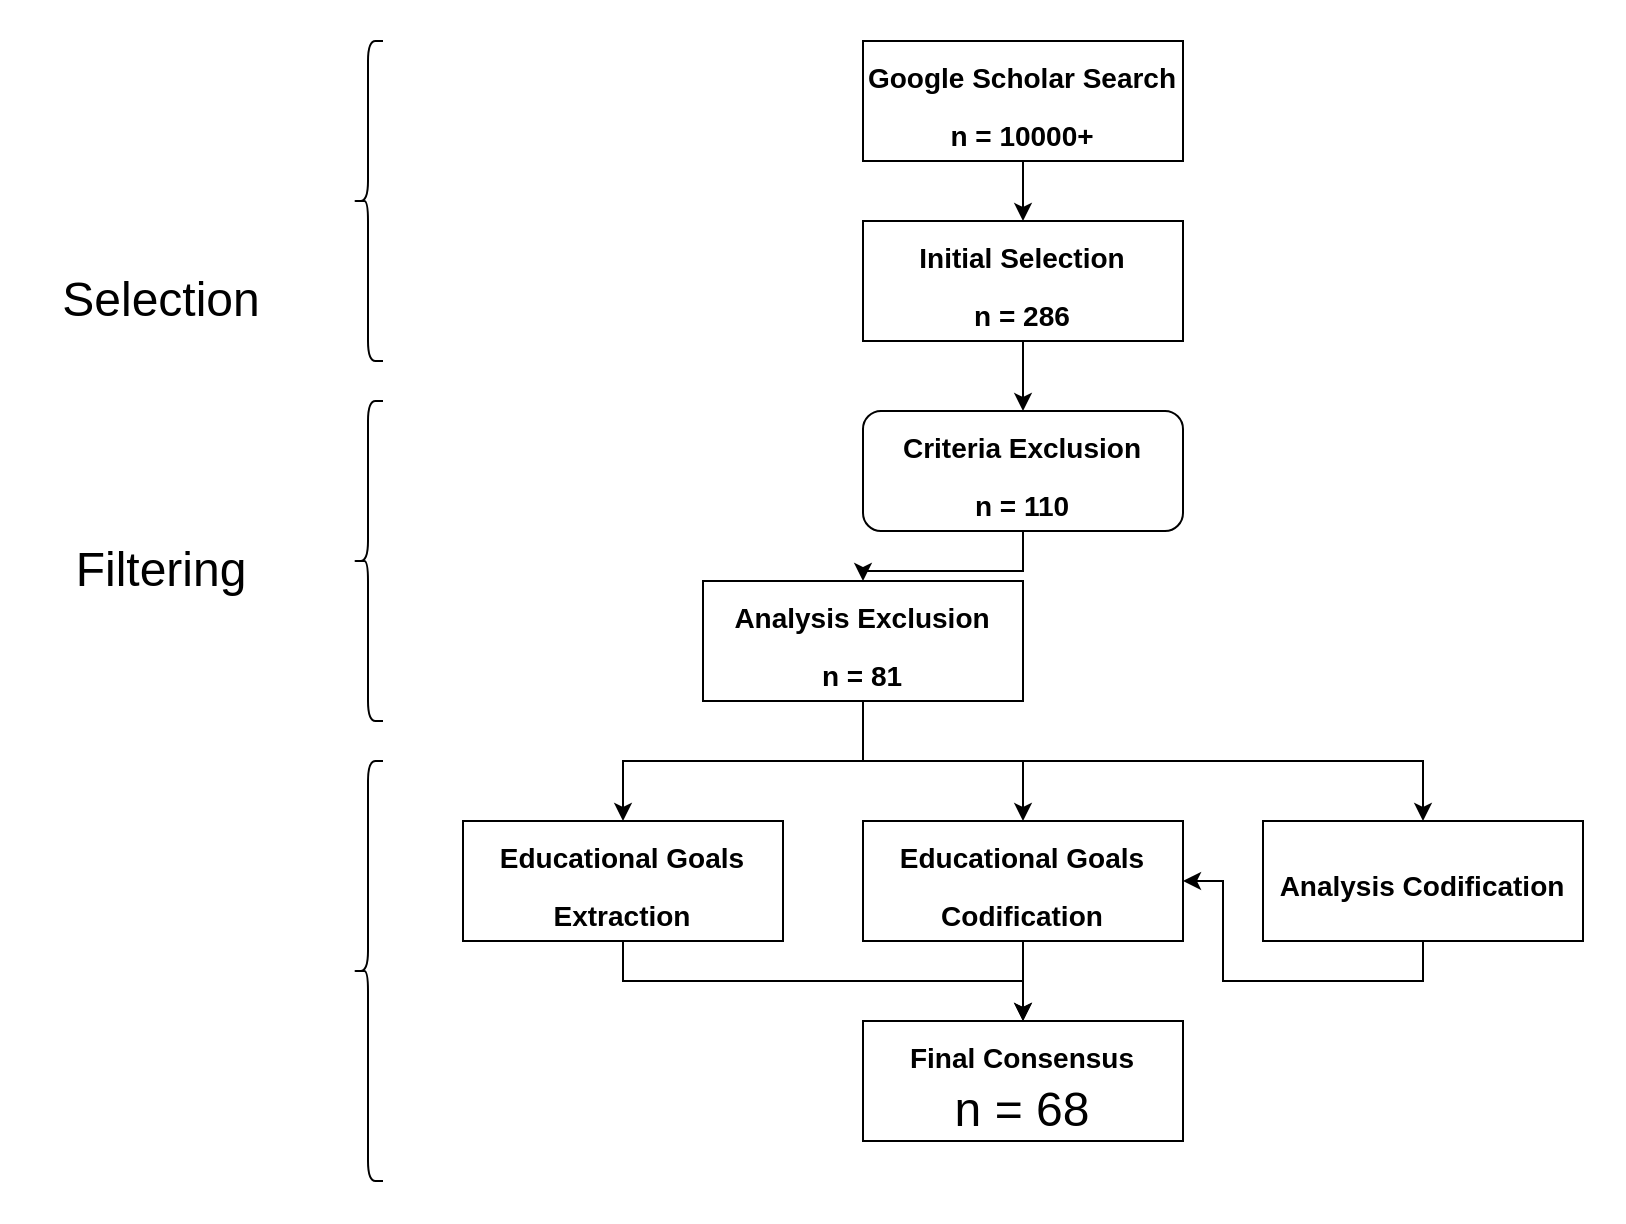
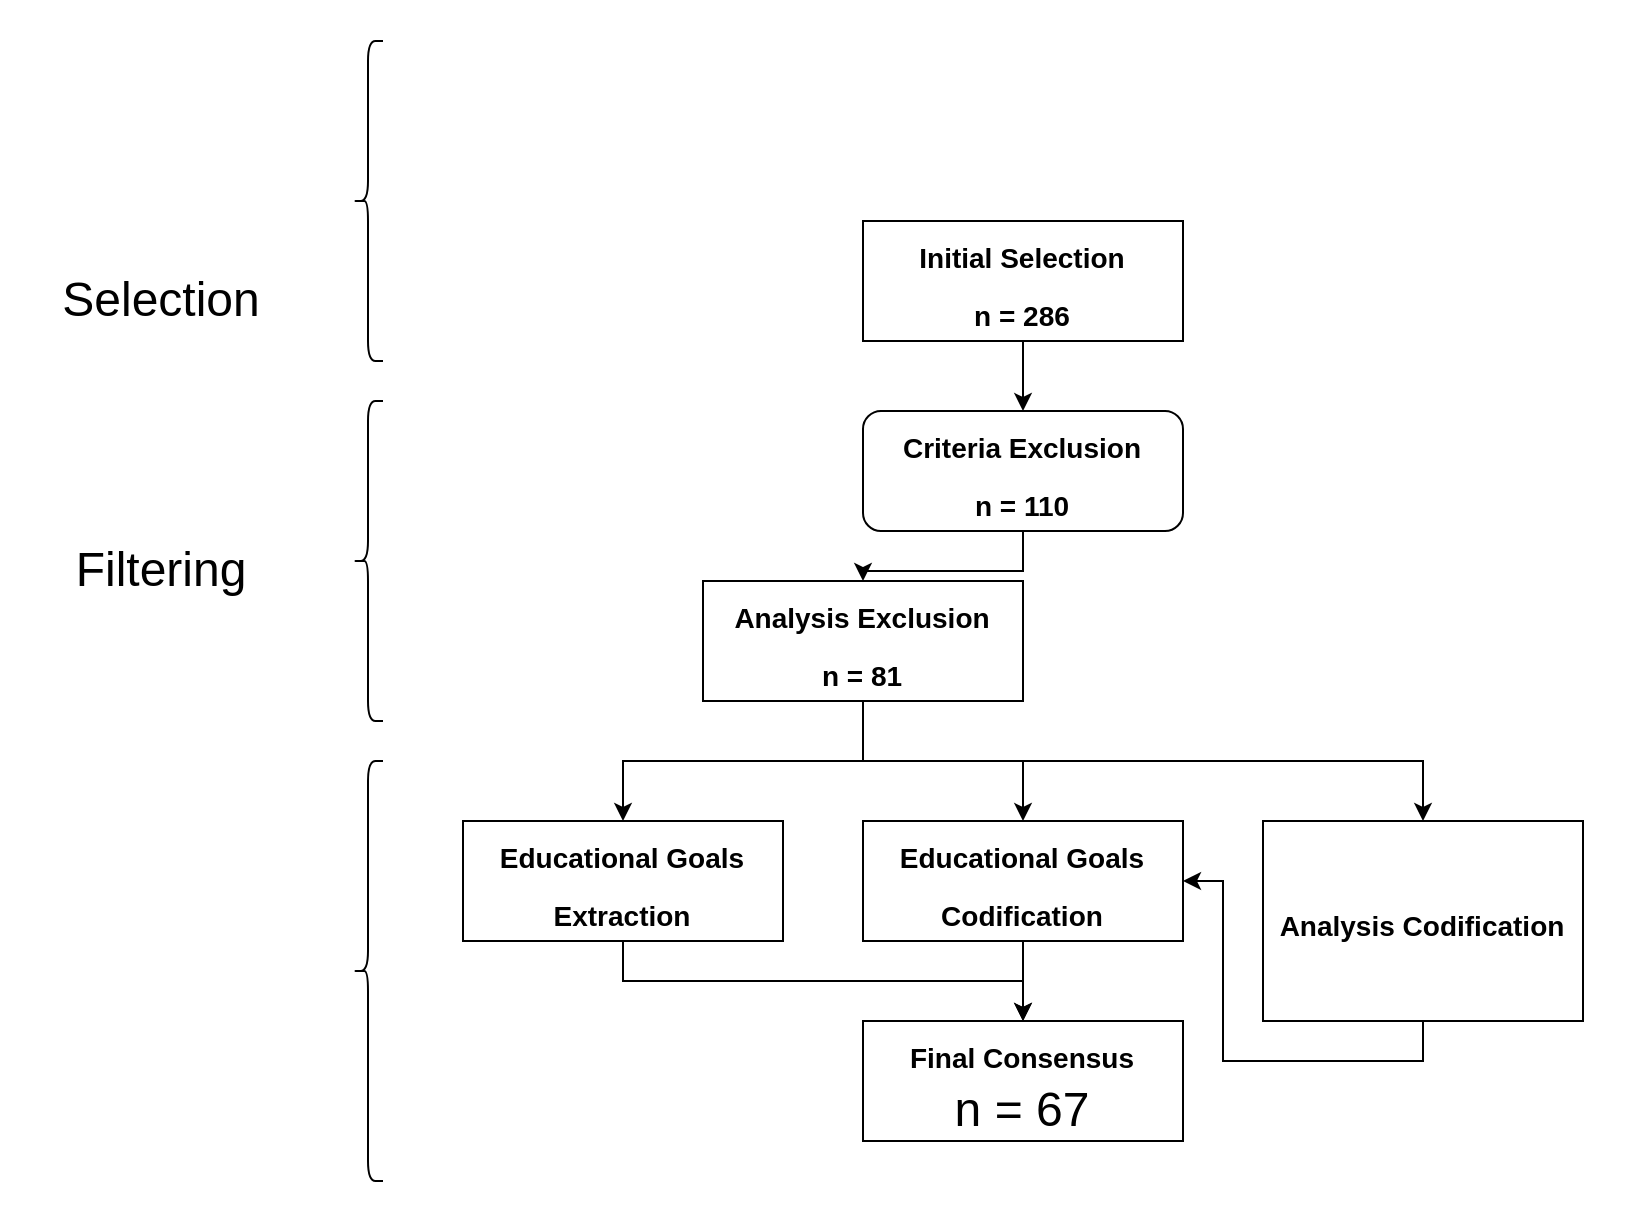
(1023, 101) -> none
(1023, 184) -> none
(1423, 881) -> (1423, 921)
(1023, 1081) -> (1023, 1081)
